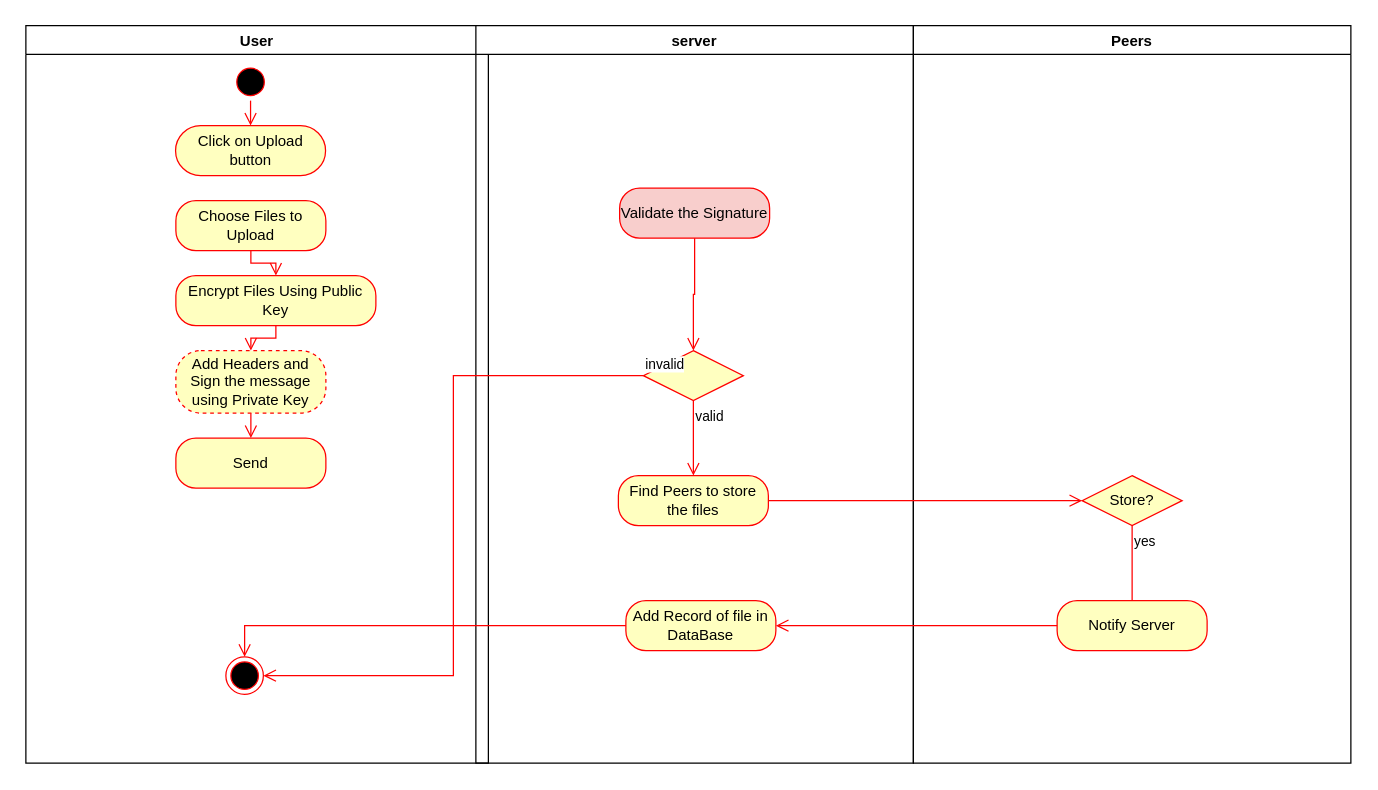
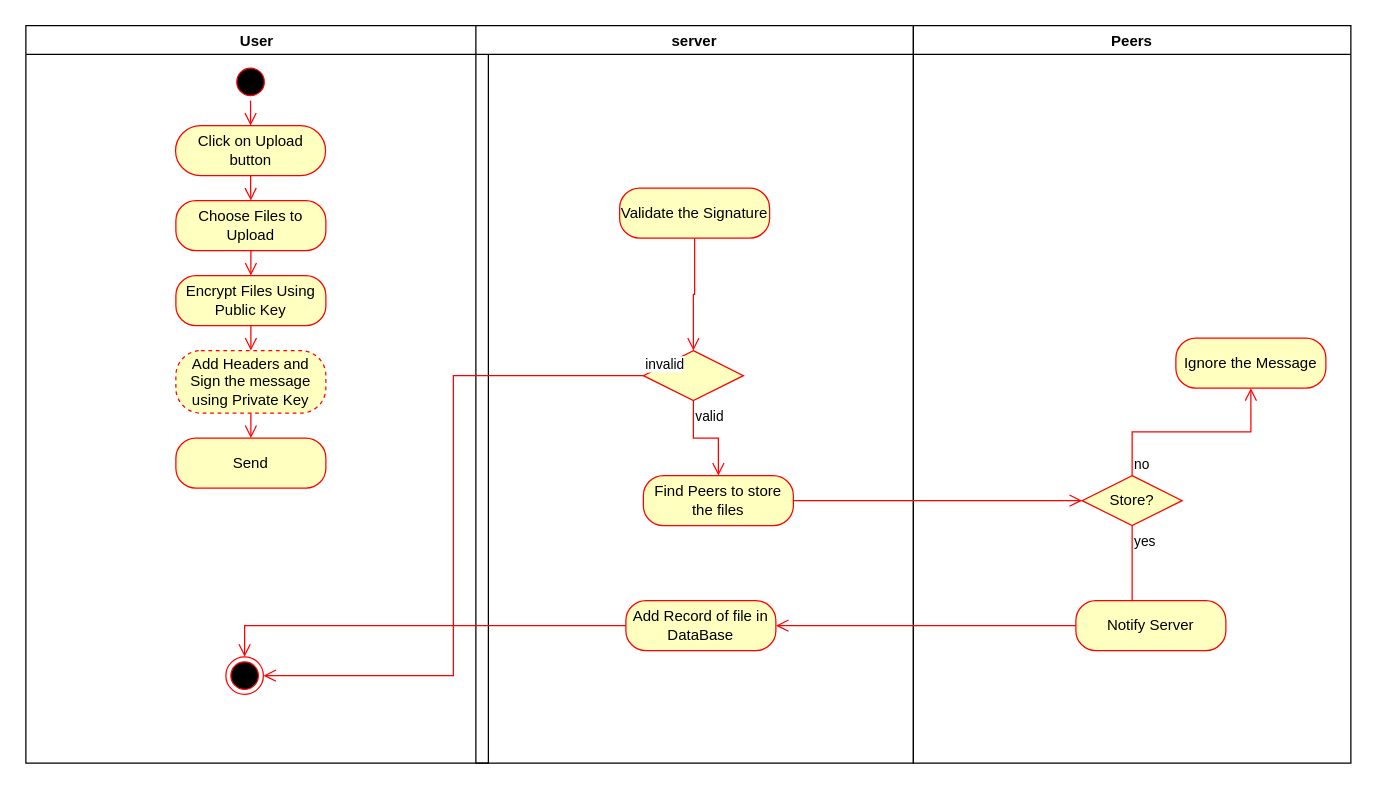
none -> (250, 186)
(694, 213) -> (694, 213)
(276, 301) -> (251, 301)
none -> (1251, 363)
none -> (1189, 432)
(693, 501) -> (718, 501)
(1132, 626) -> (1151, 626)
